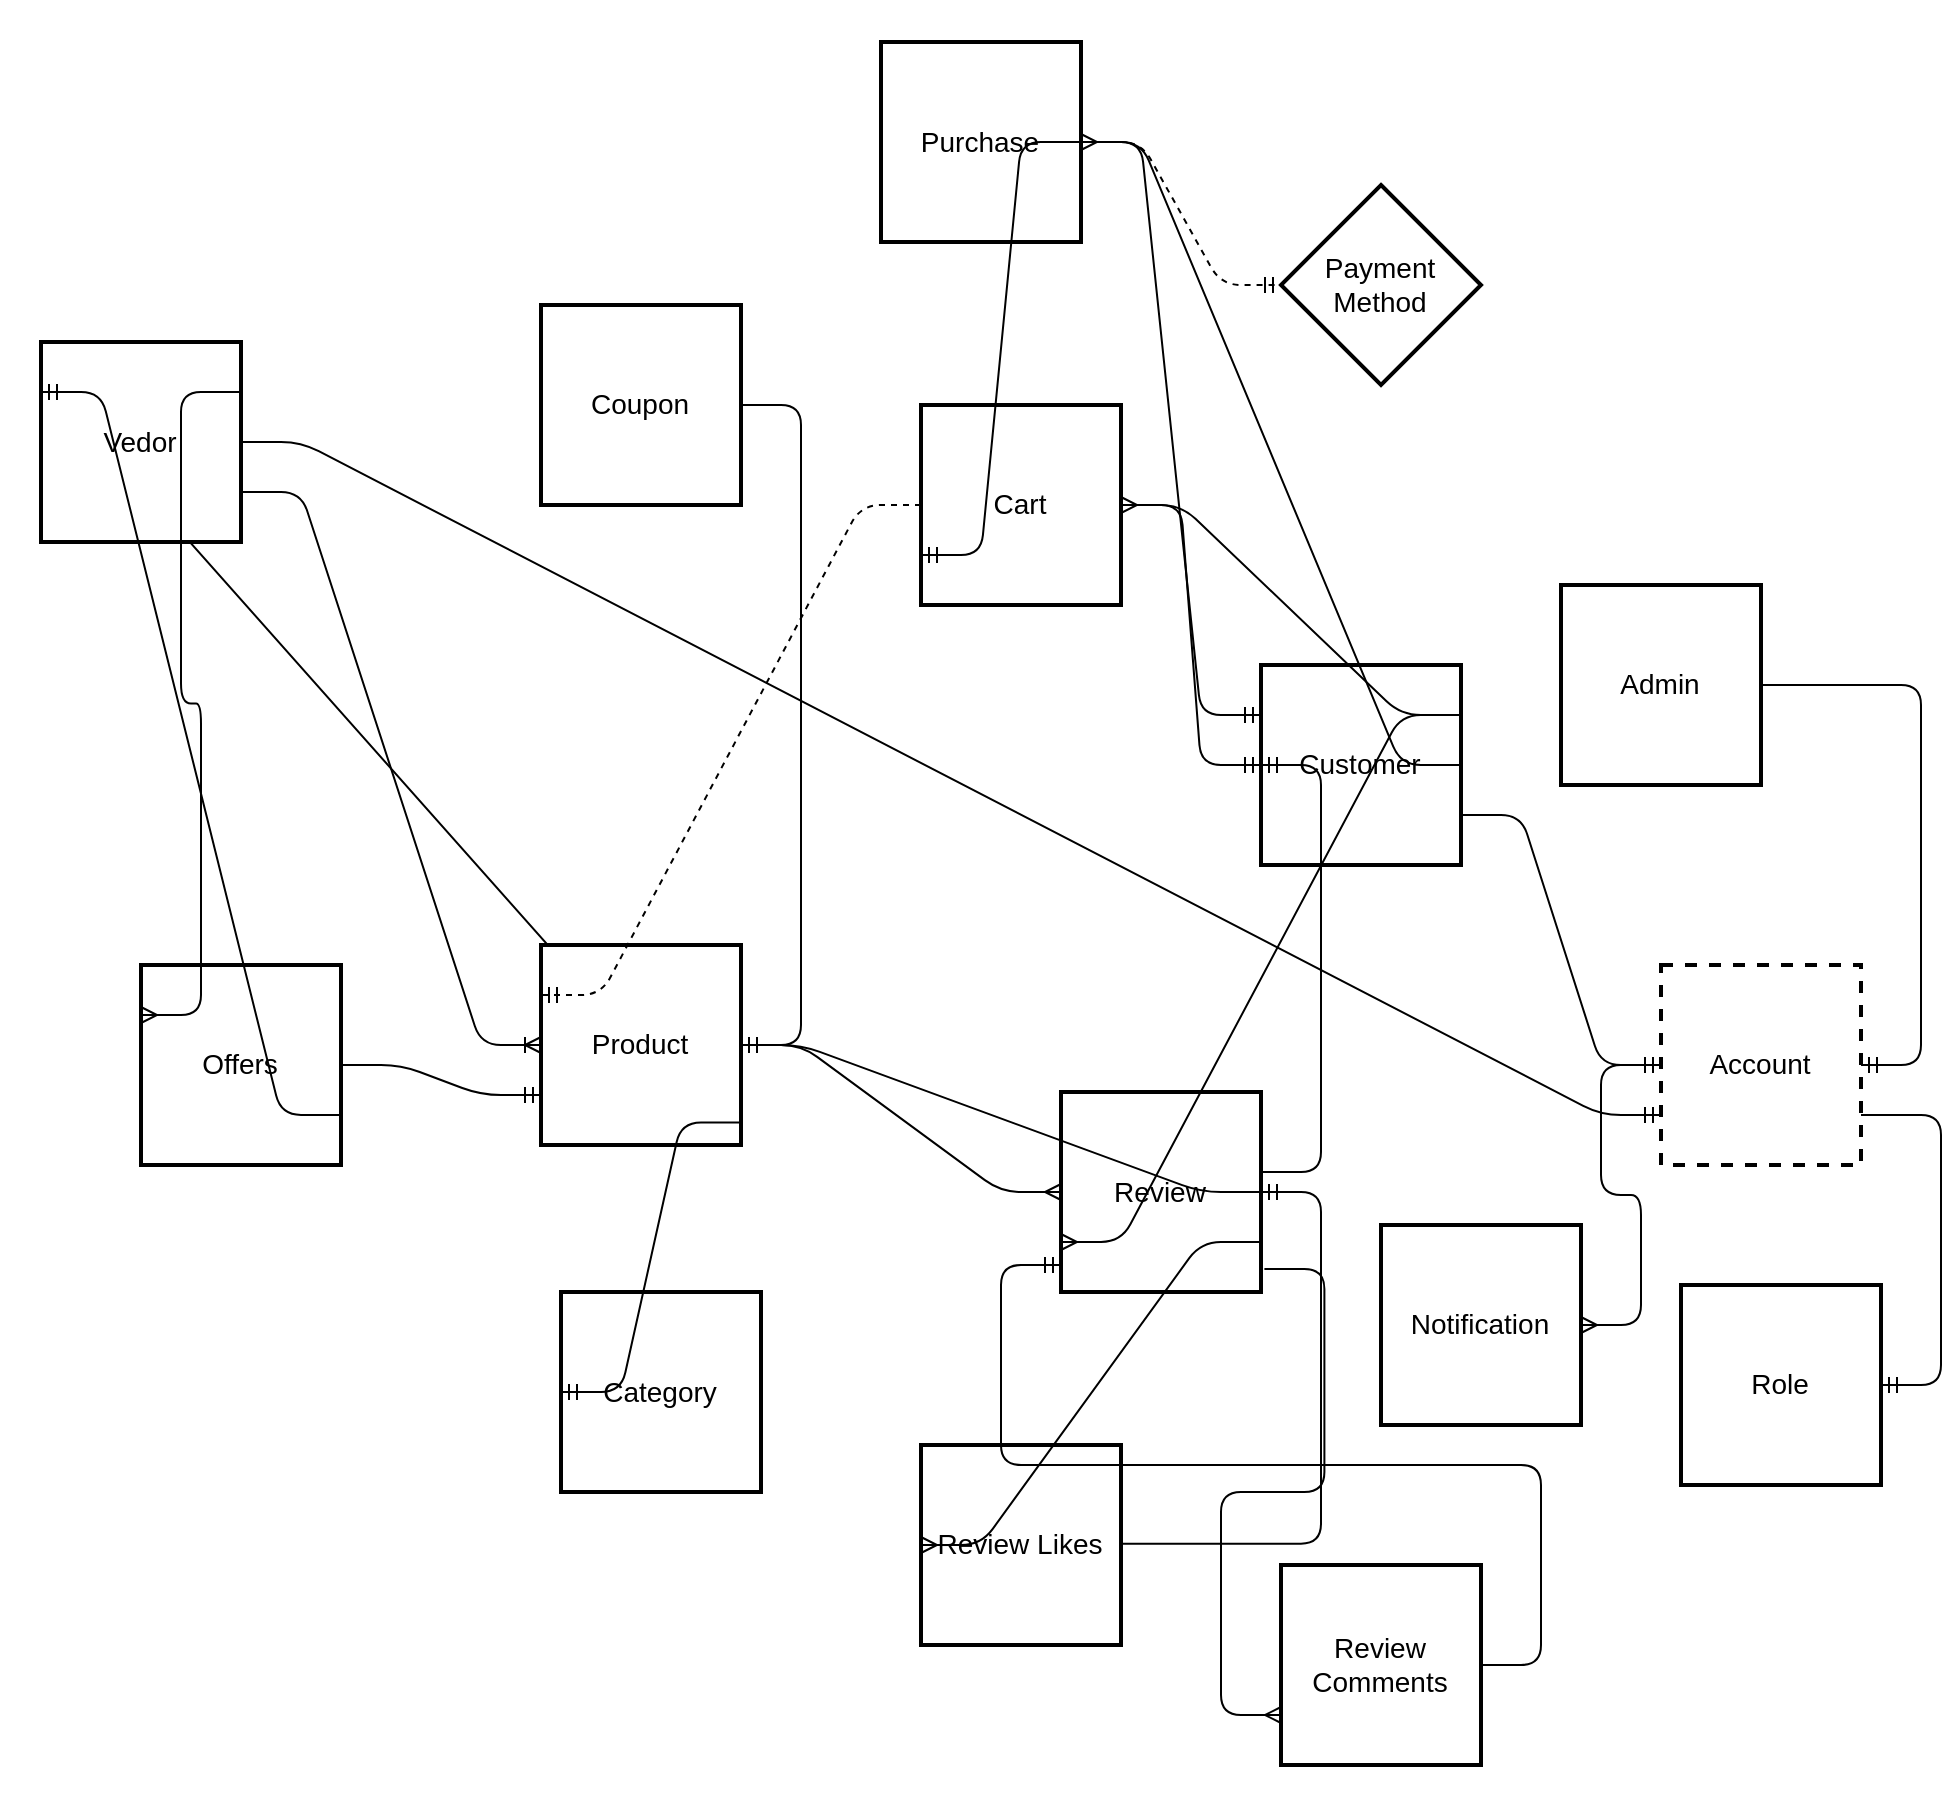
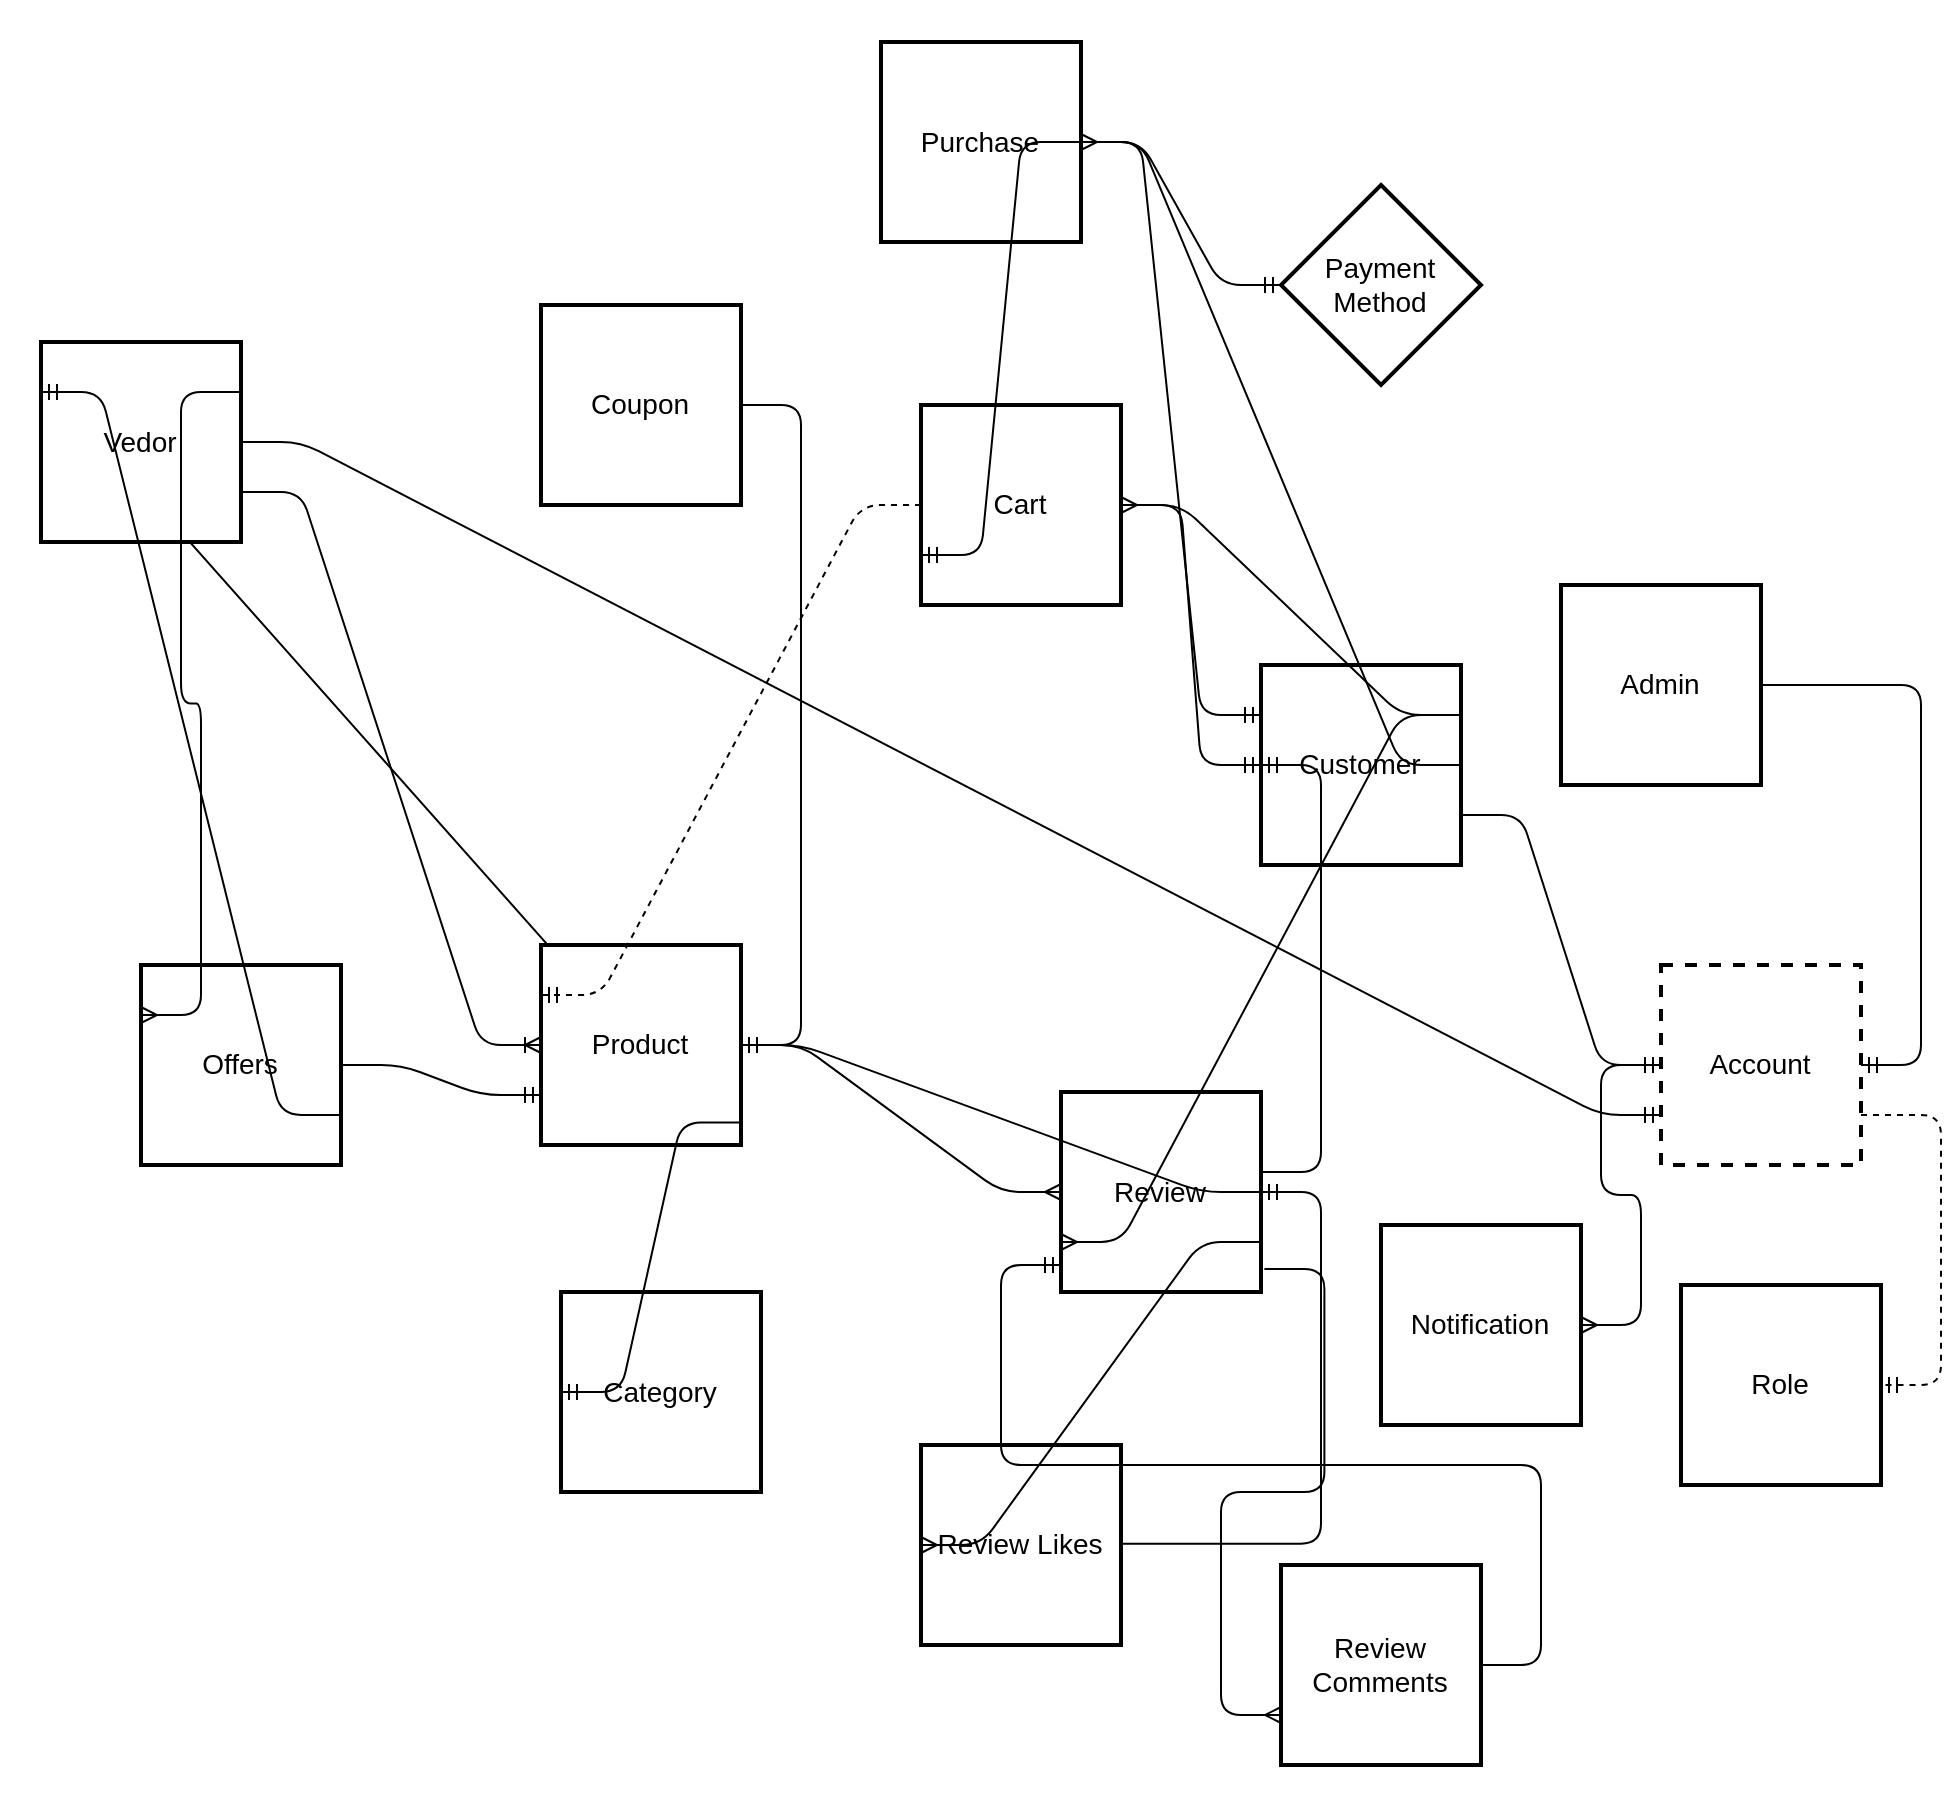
(1198, 244) -> (1198, 244)
(1941, 1242) -> (1941, 1242)
